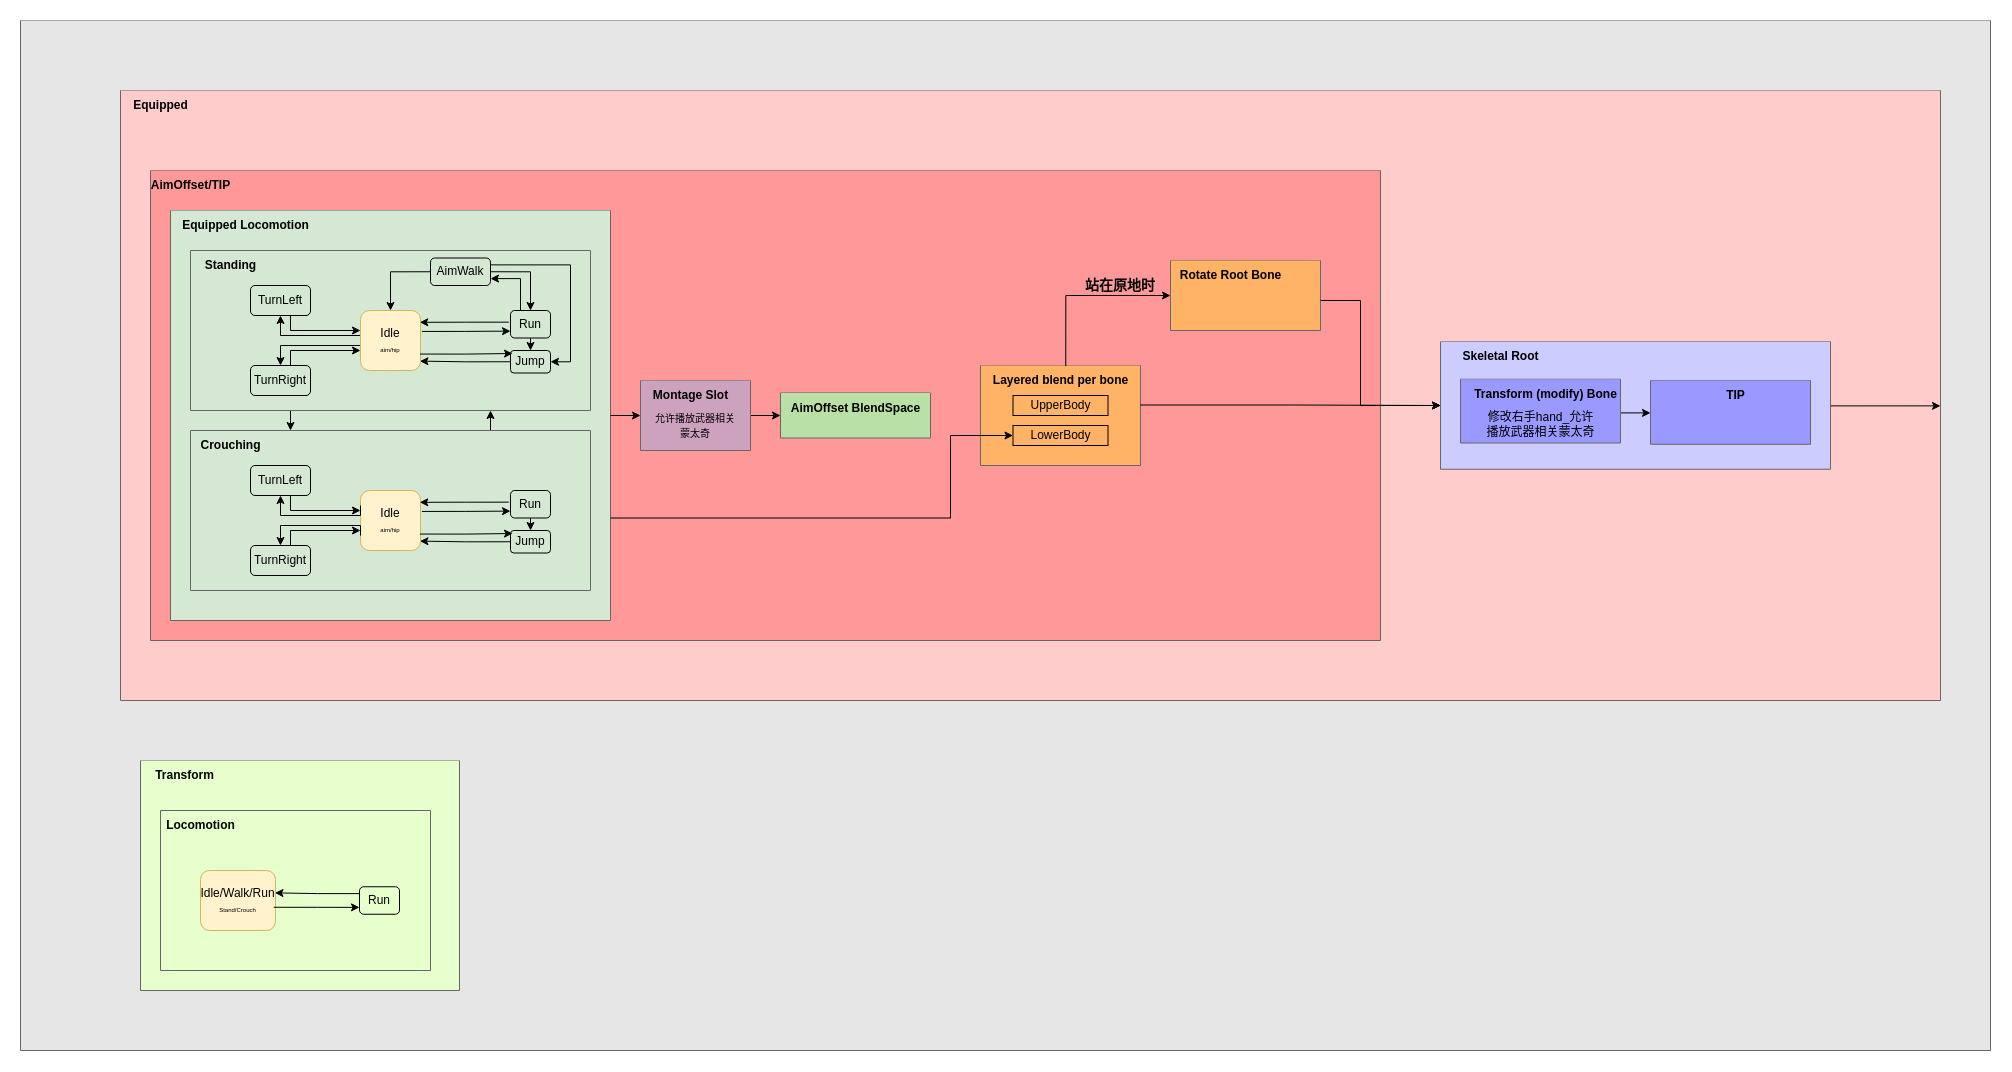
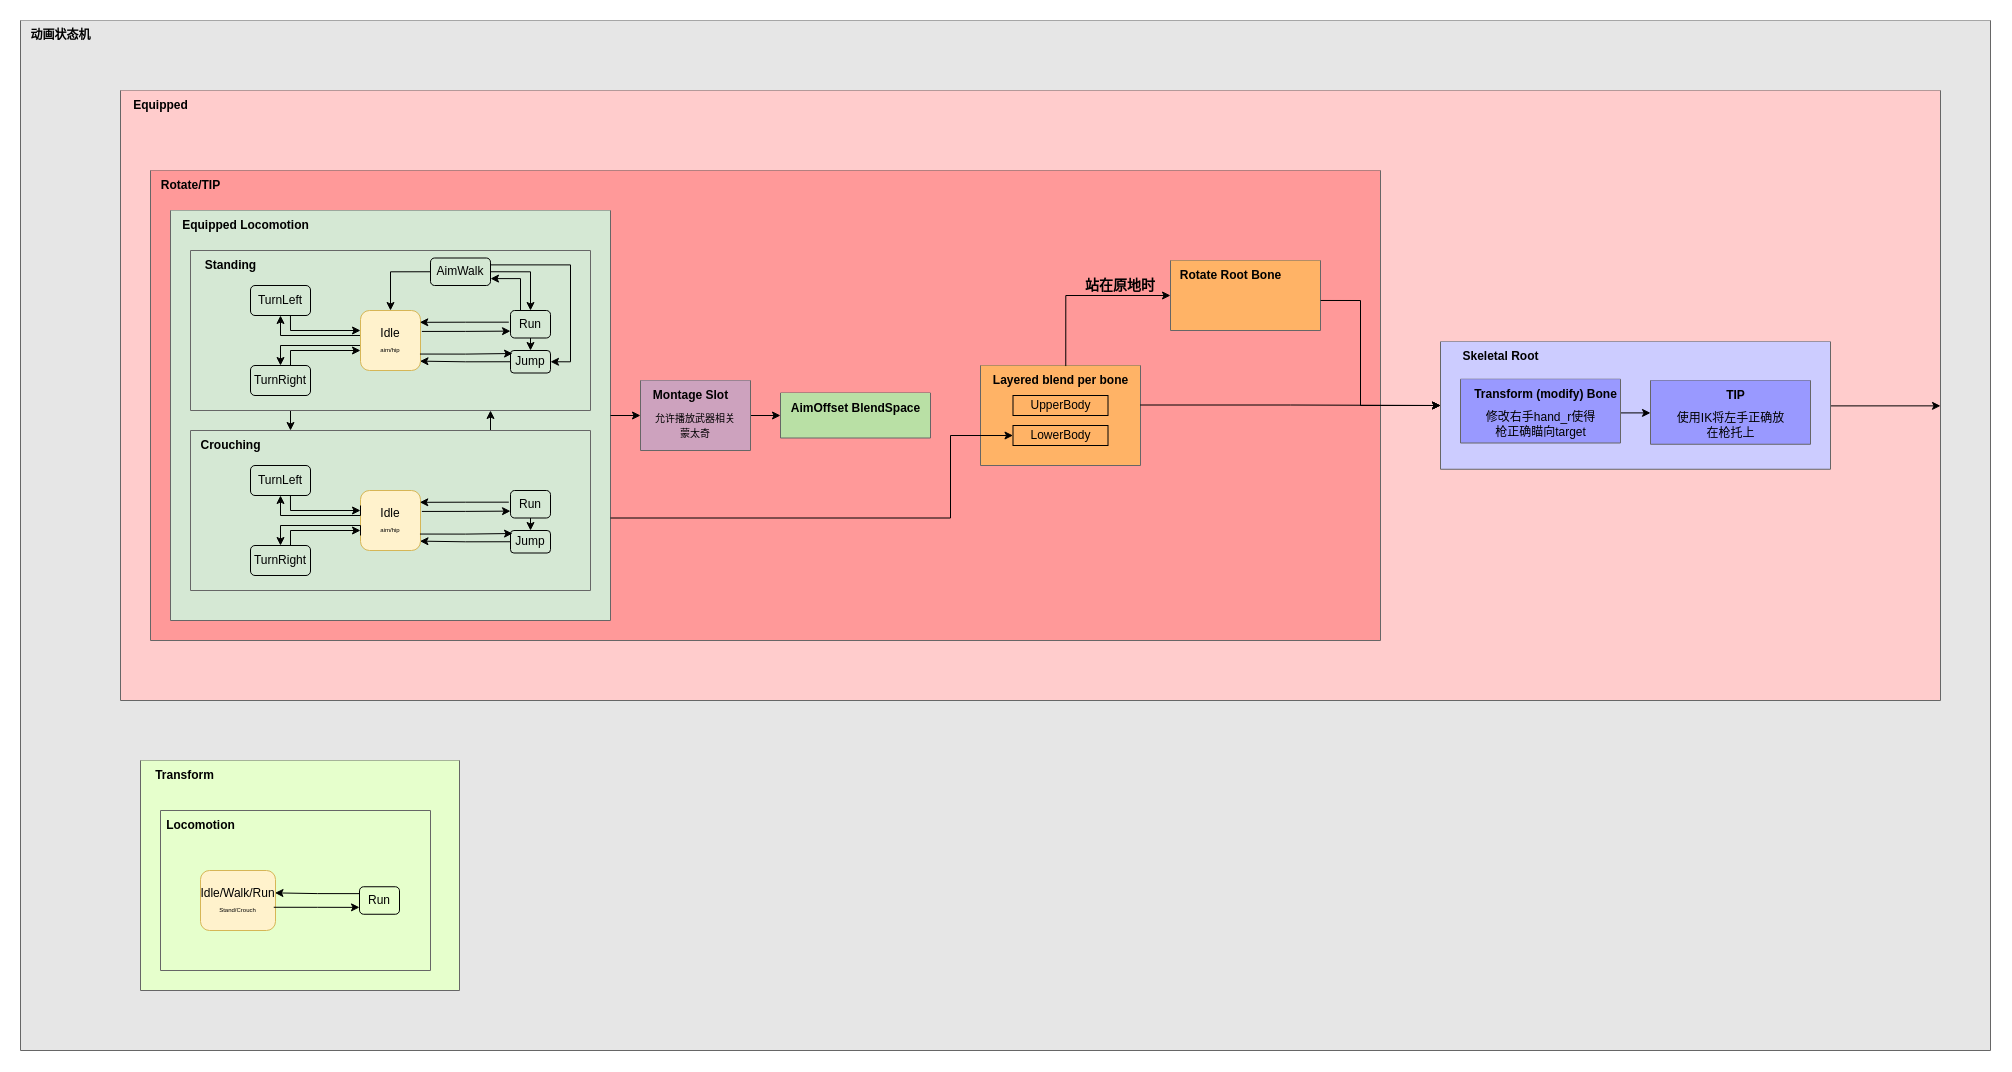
none -> (61, 36)
(191, 186) -> (191, 186)
(1541, 425) -> (1541, 425)
none -> (1731, 426)
